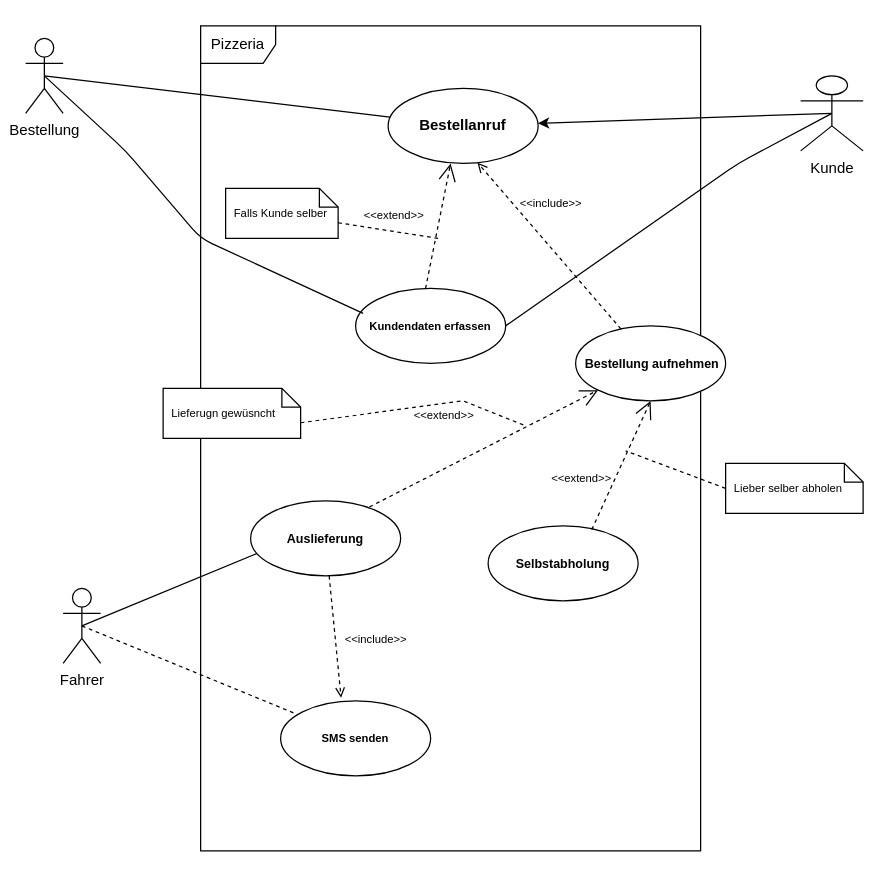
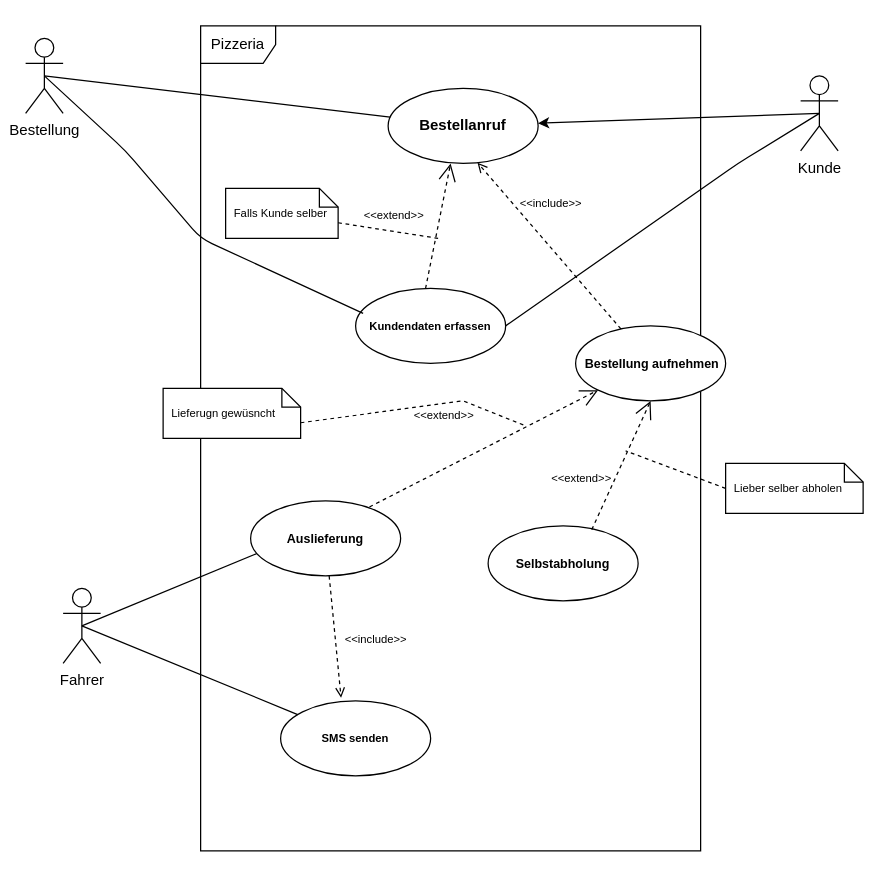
(832, 113) -> (819, 113)
(190, 670) -> (190, 670)
